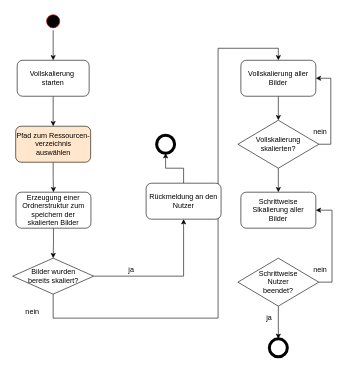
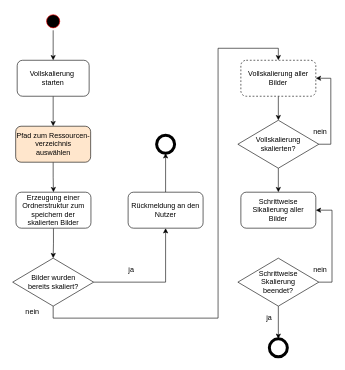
(278, 78) -> (278, 78)
(184, 201) -> (166, 210)
(53, 276) -> (53, 282)
(278, 282) -> (278, 282)
